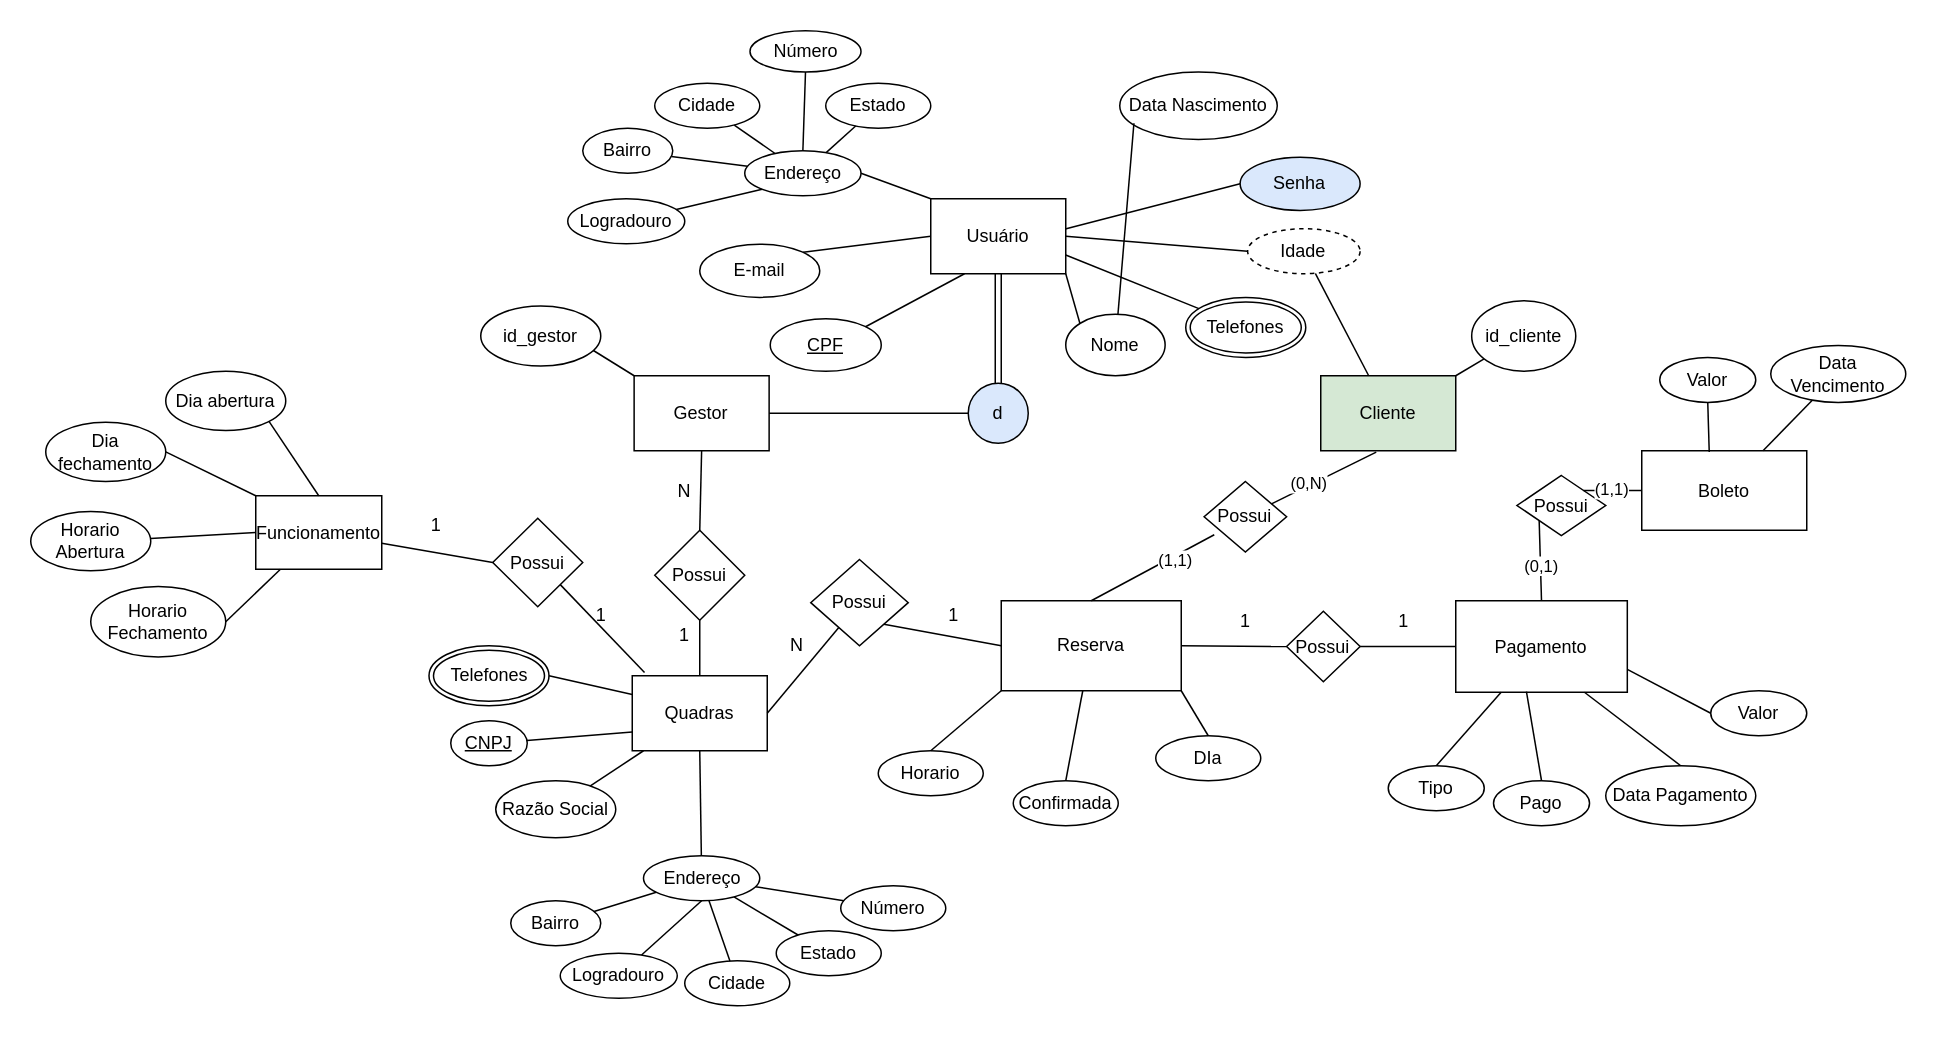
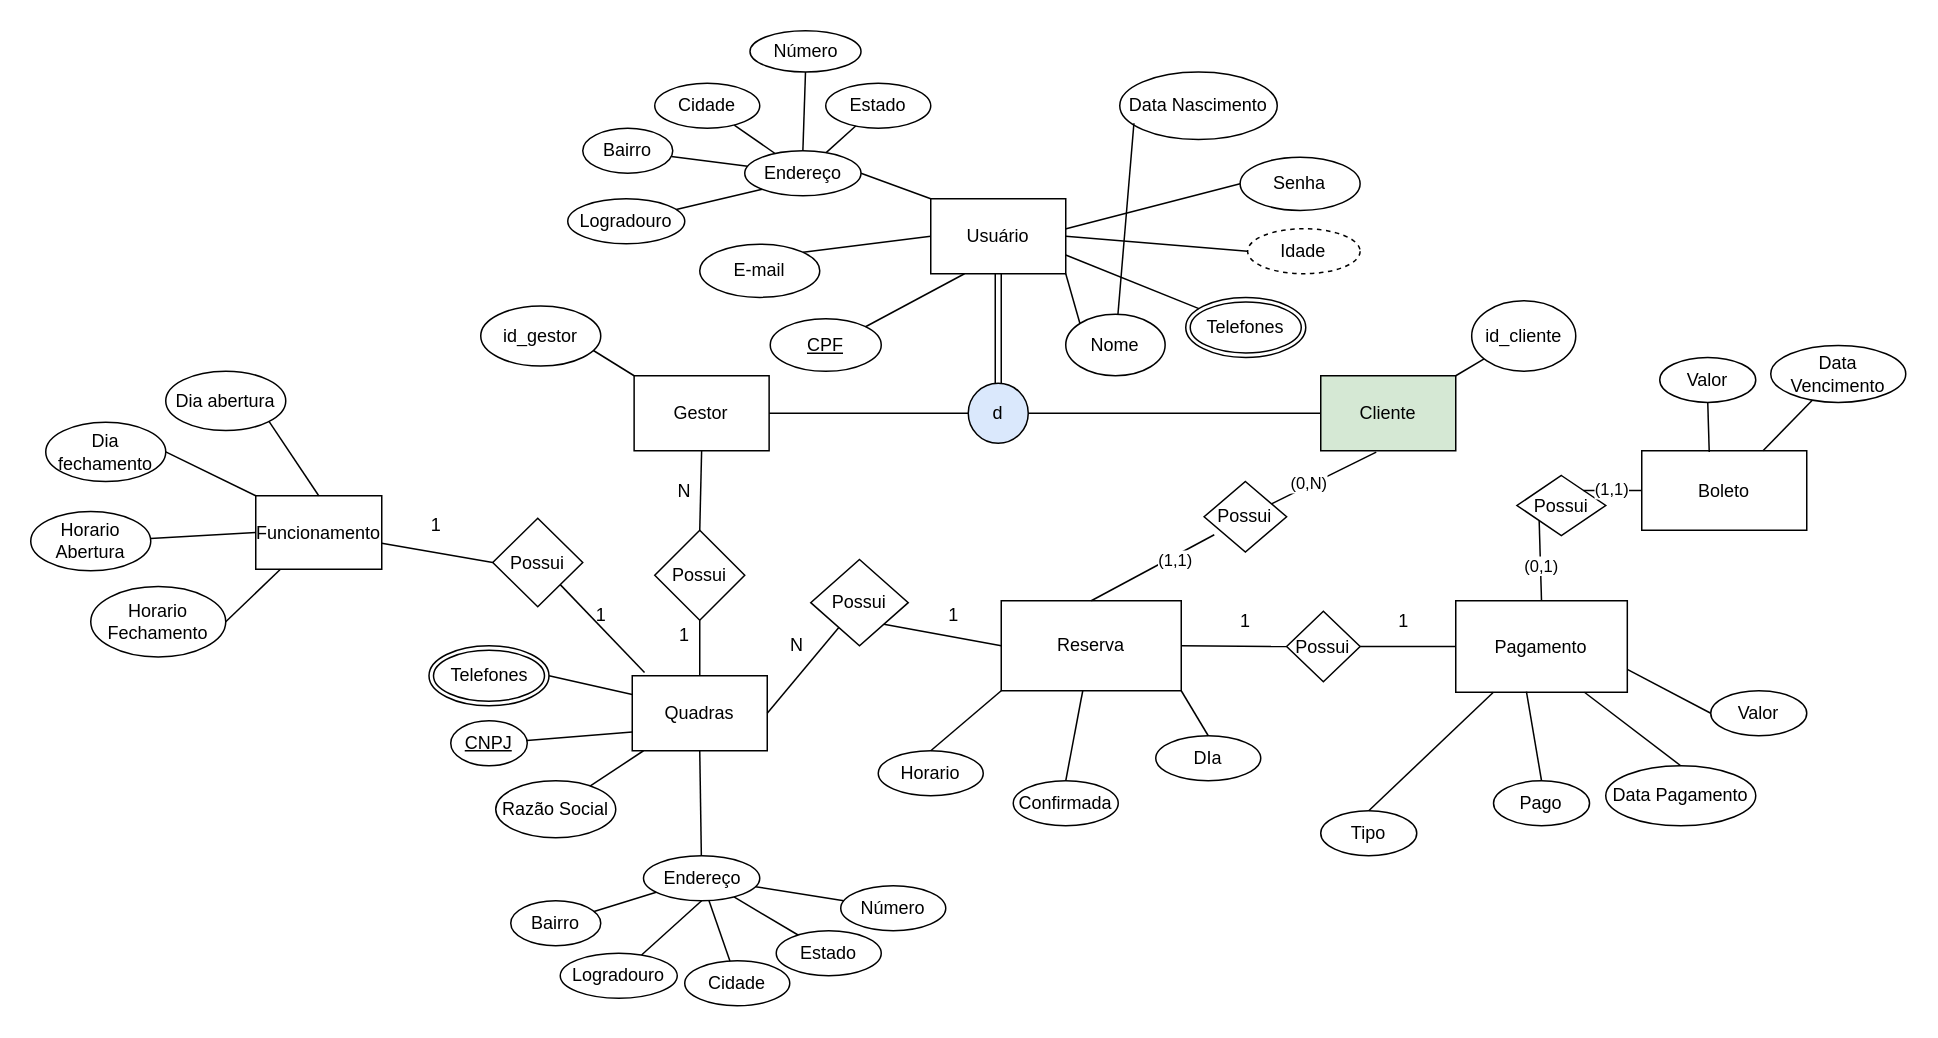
(1300, 184) -> (1300, 184)
(1342, 325) -> (1175, 413)
(1436, 788) -> (1369, 833)
